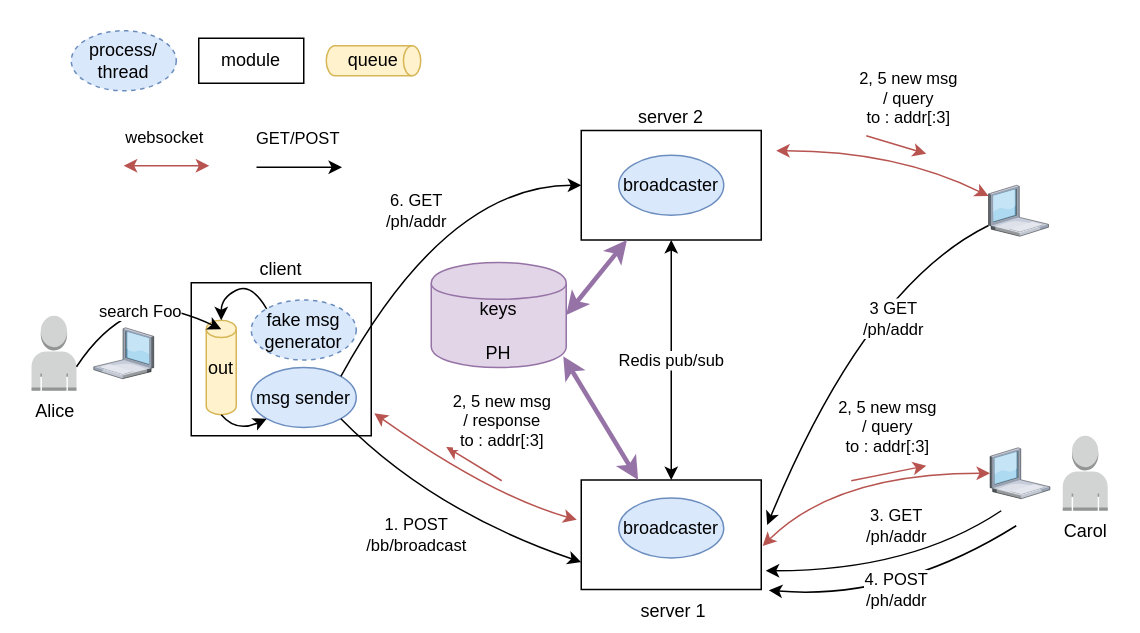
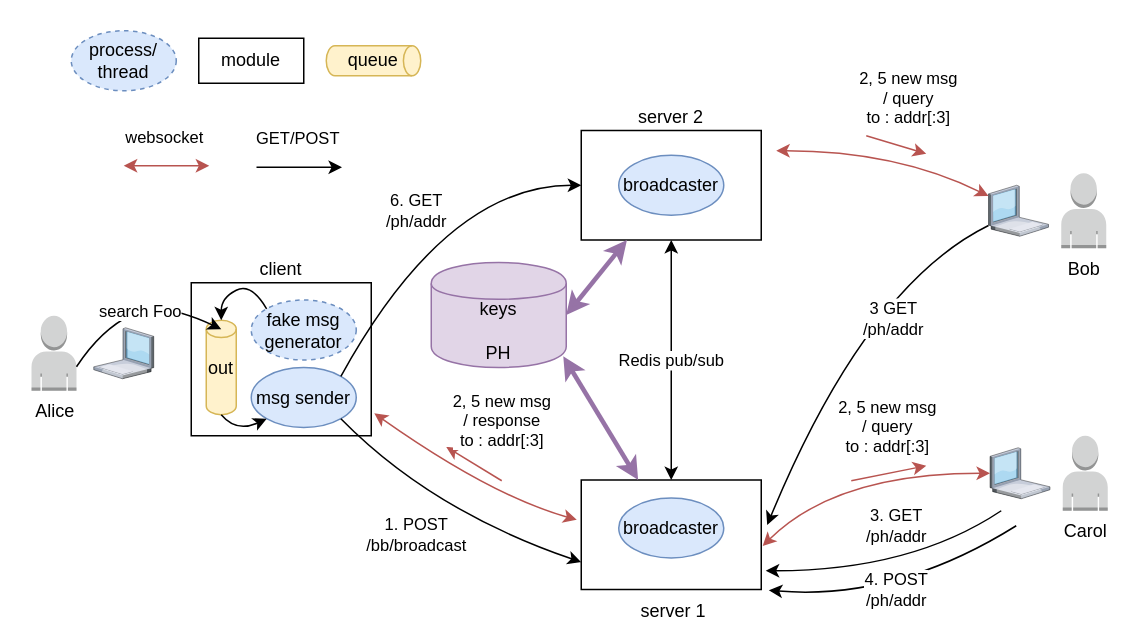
none -> (1084, 211)
